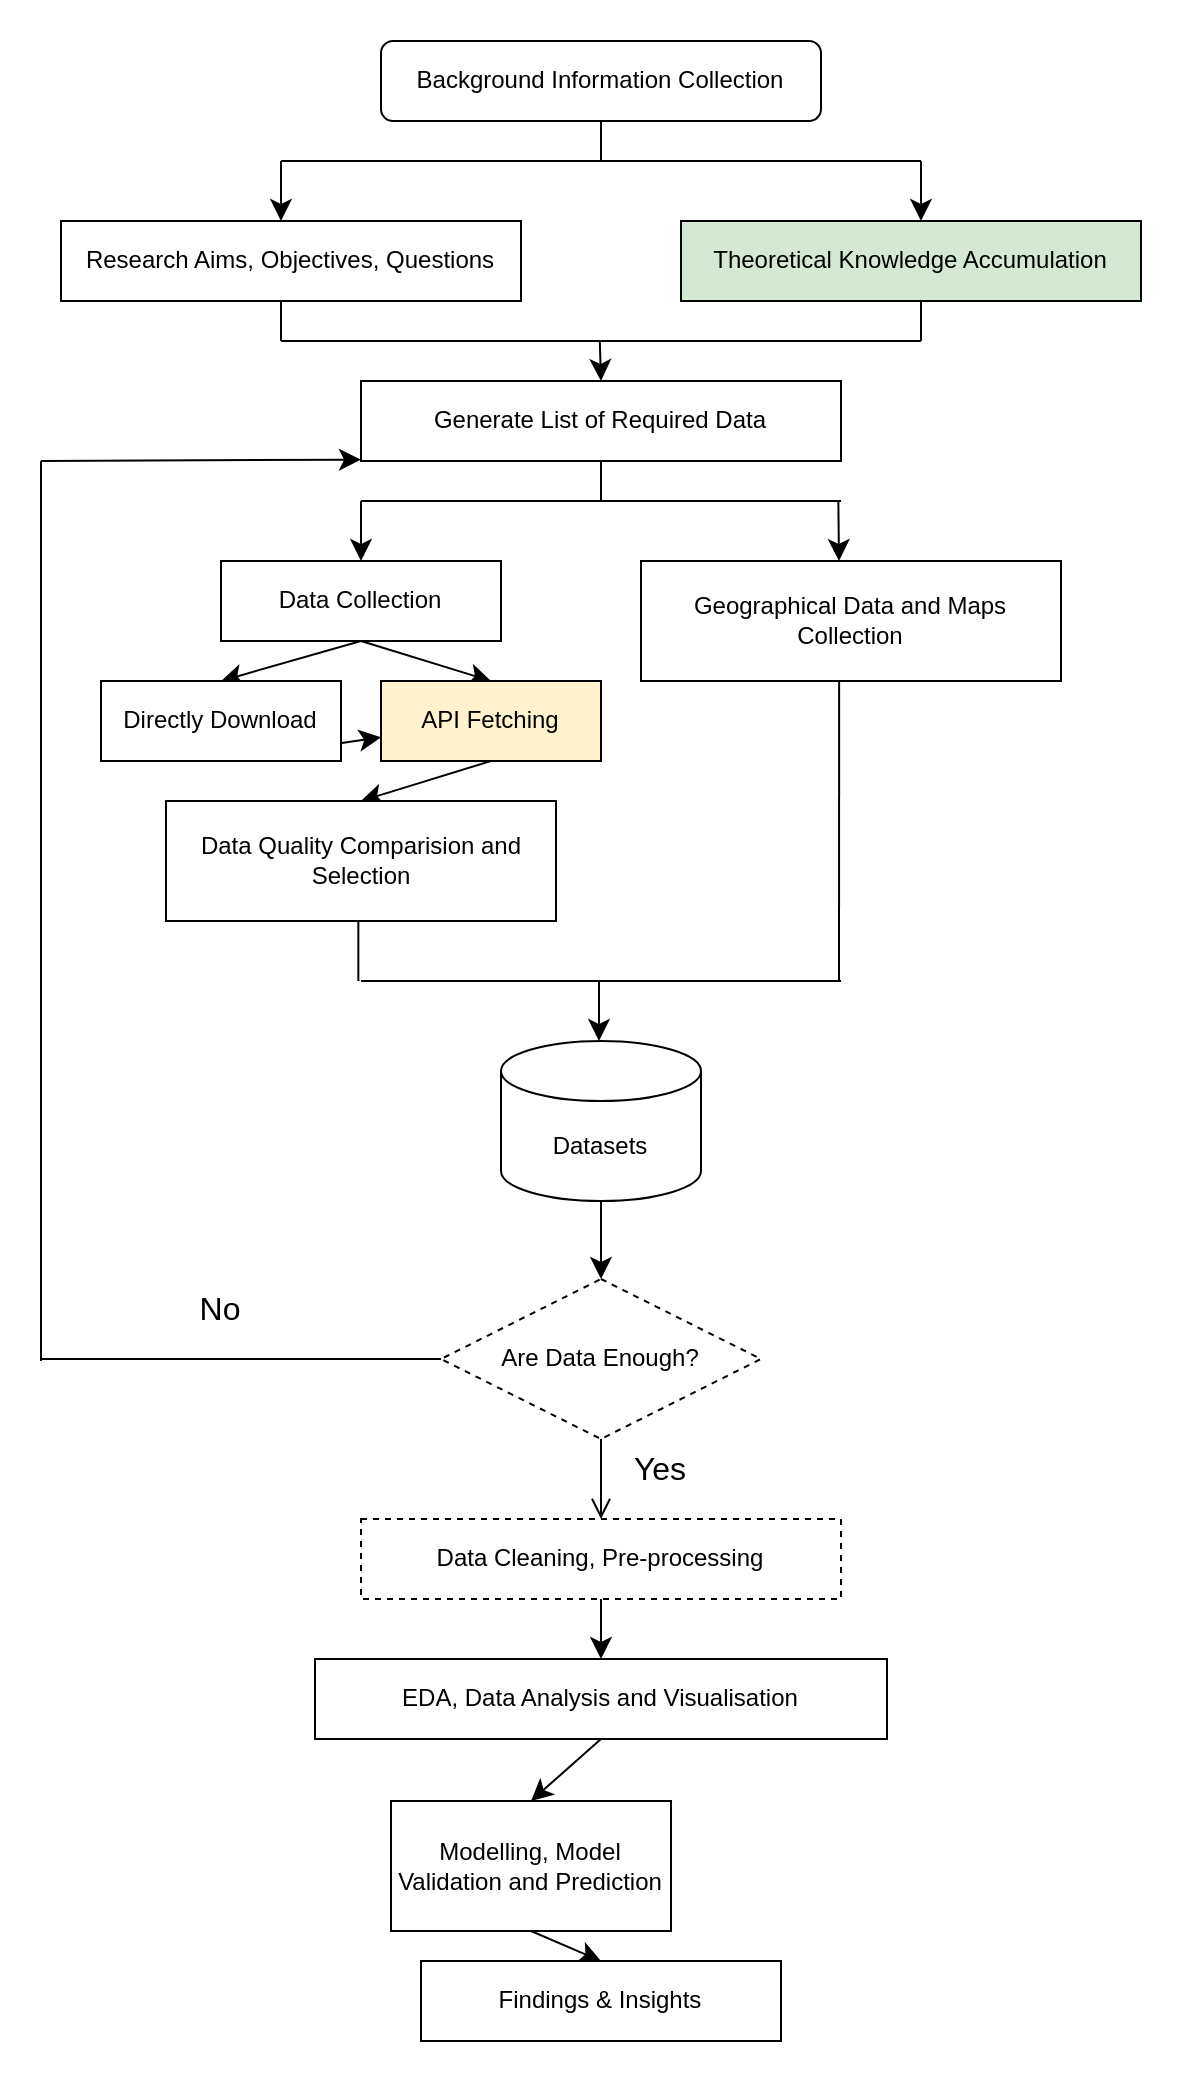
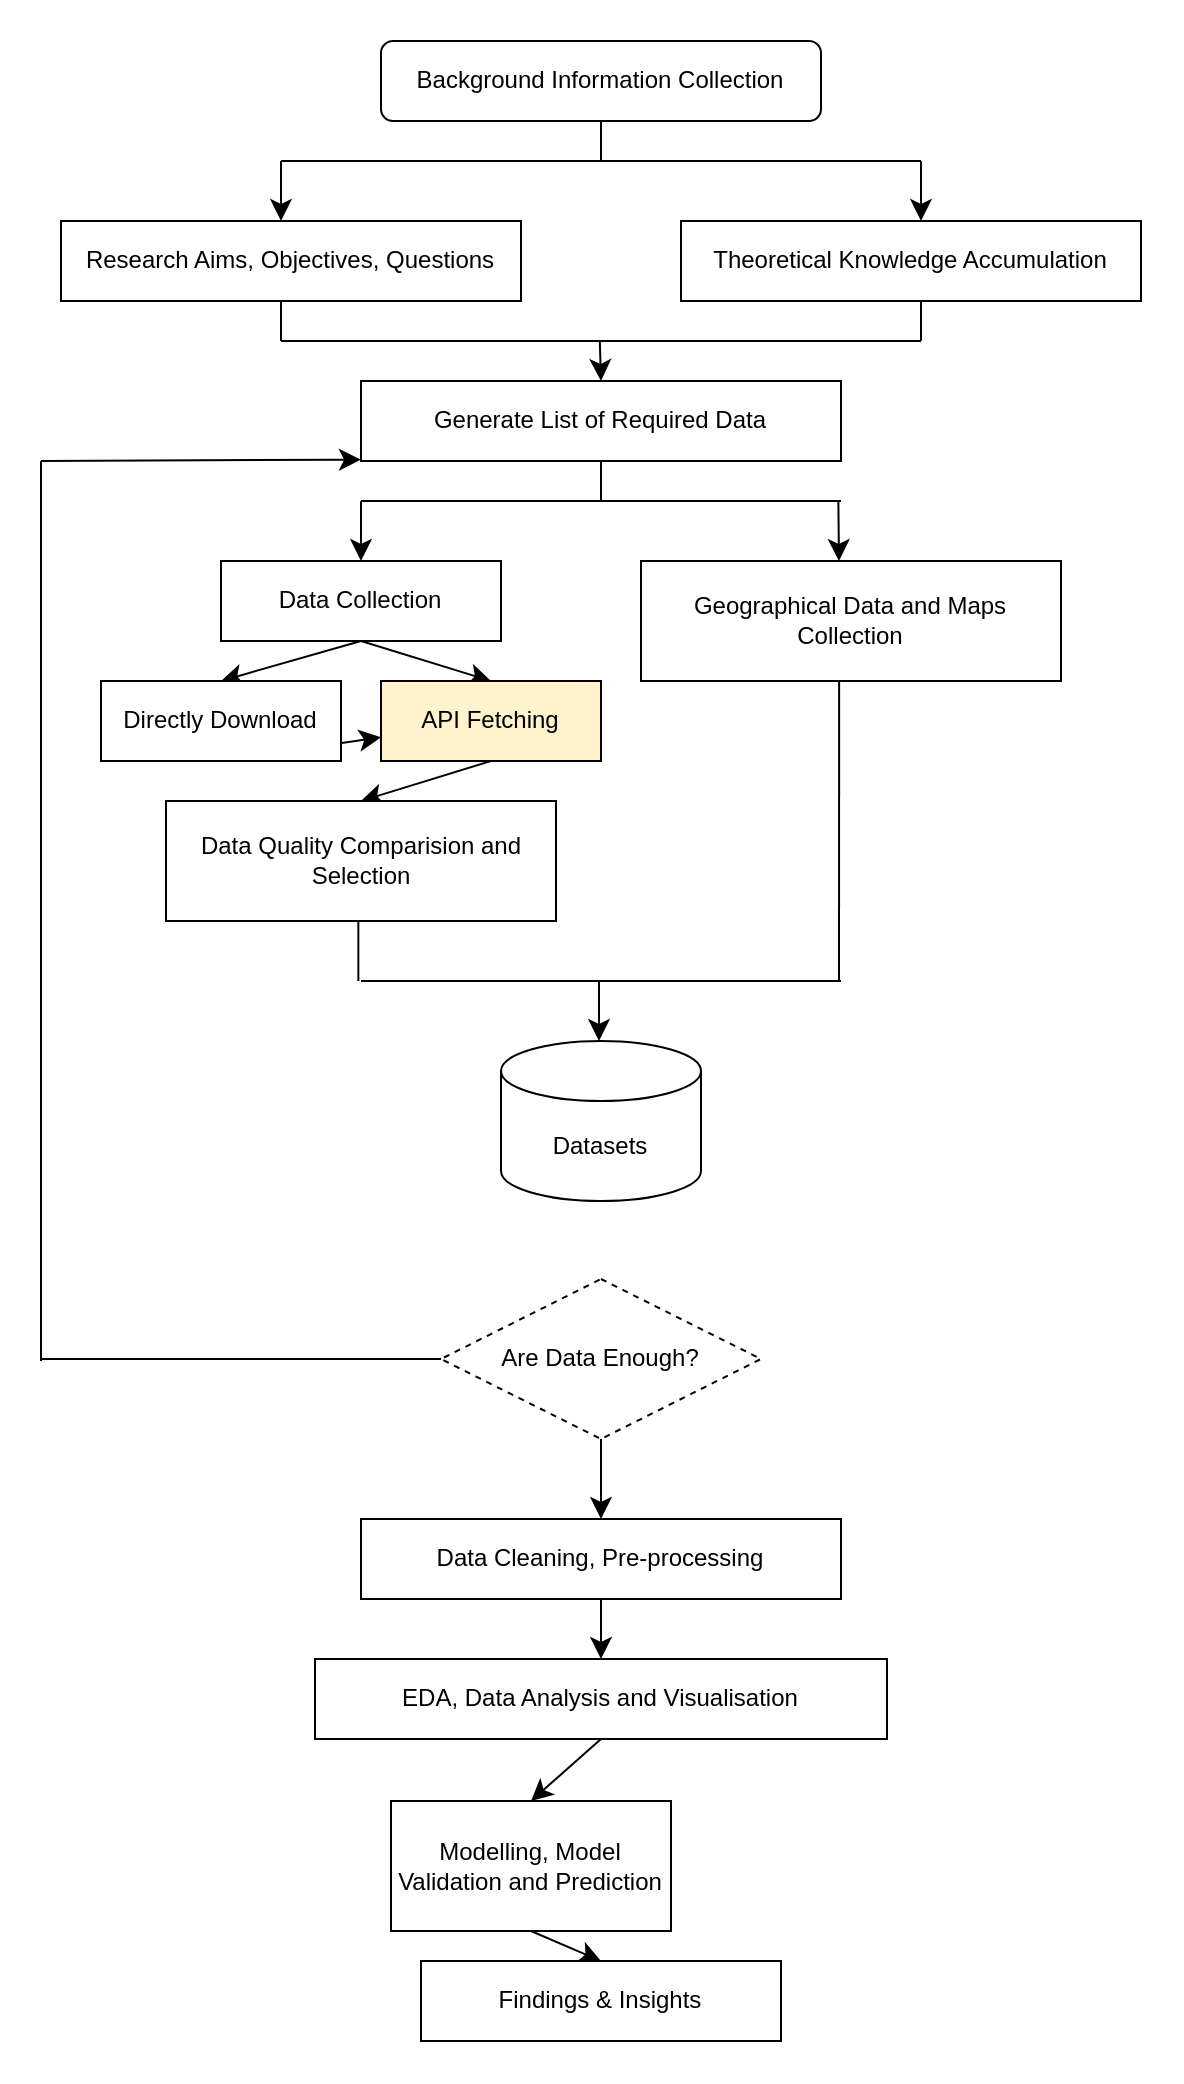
(911, 261) -> (911, 261)
(601, 1233) -> none
(221, 1309) -> none
(661, 1469) -> none
(601, 1505) -> (601, 1501)
(601, 1559) -> (601, 1559)
